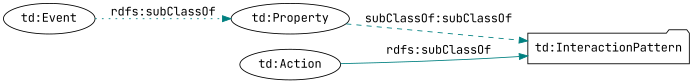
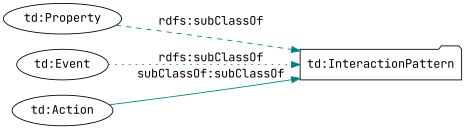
(159, 19) -> (200, 65)
(439, 19) -> (211, 22)
(439, 51) -> (211, 74)
